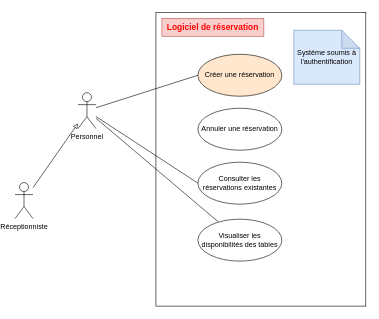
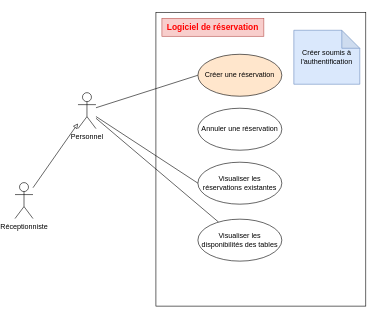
(327, 57) -> (327, 57)
(240, 183) -> (240, 183)
